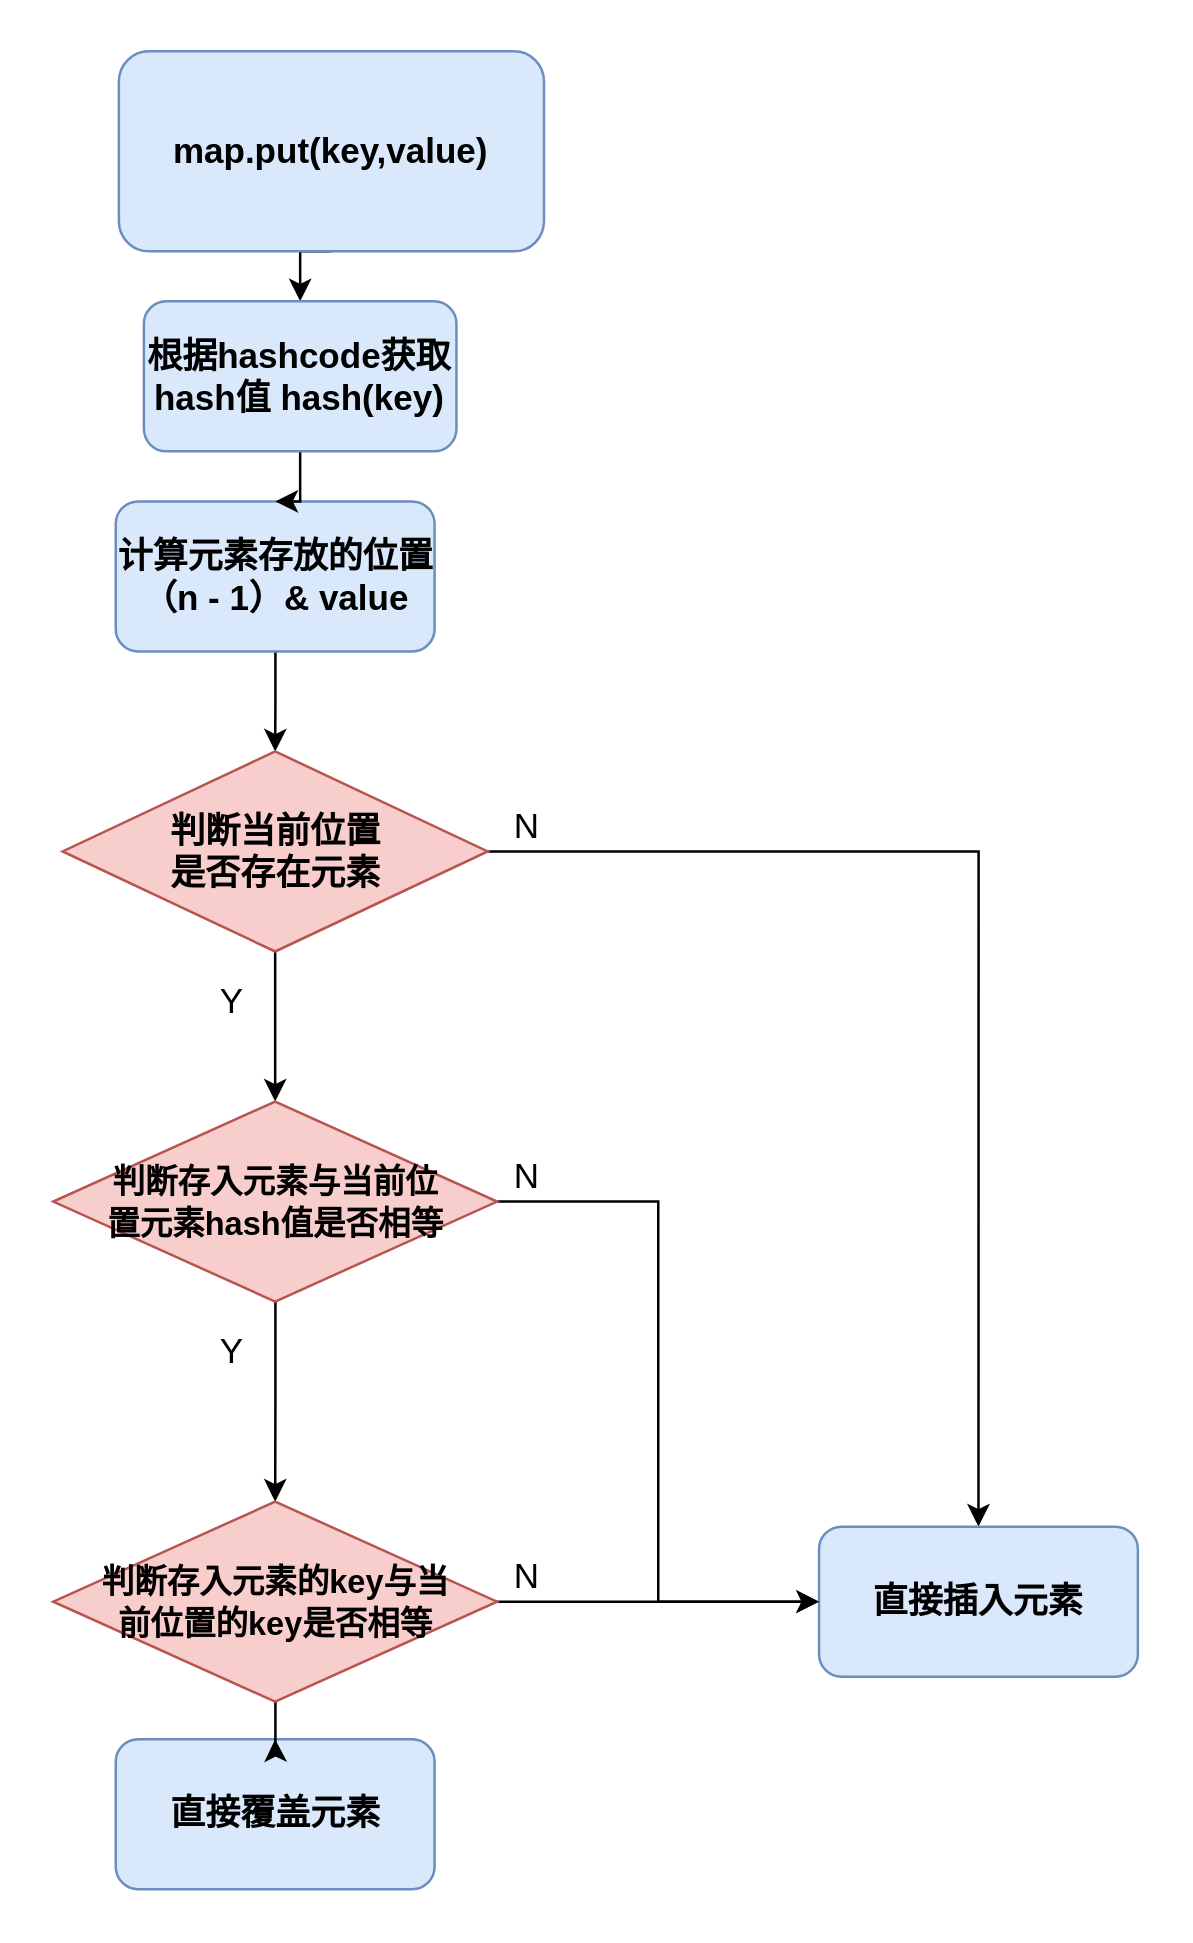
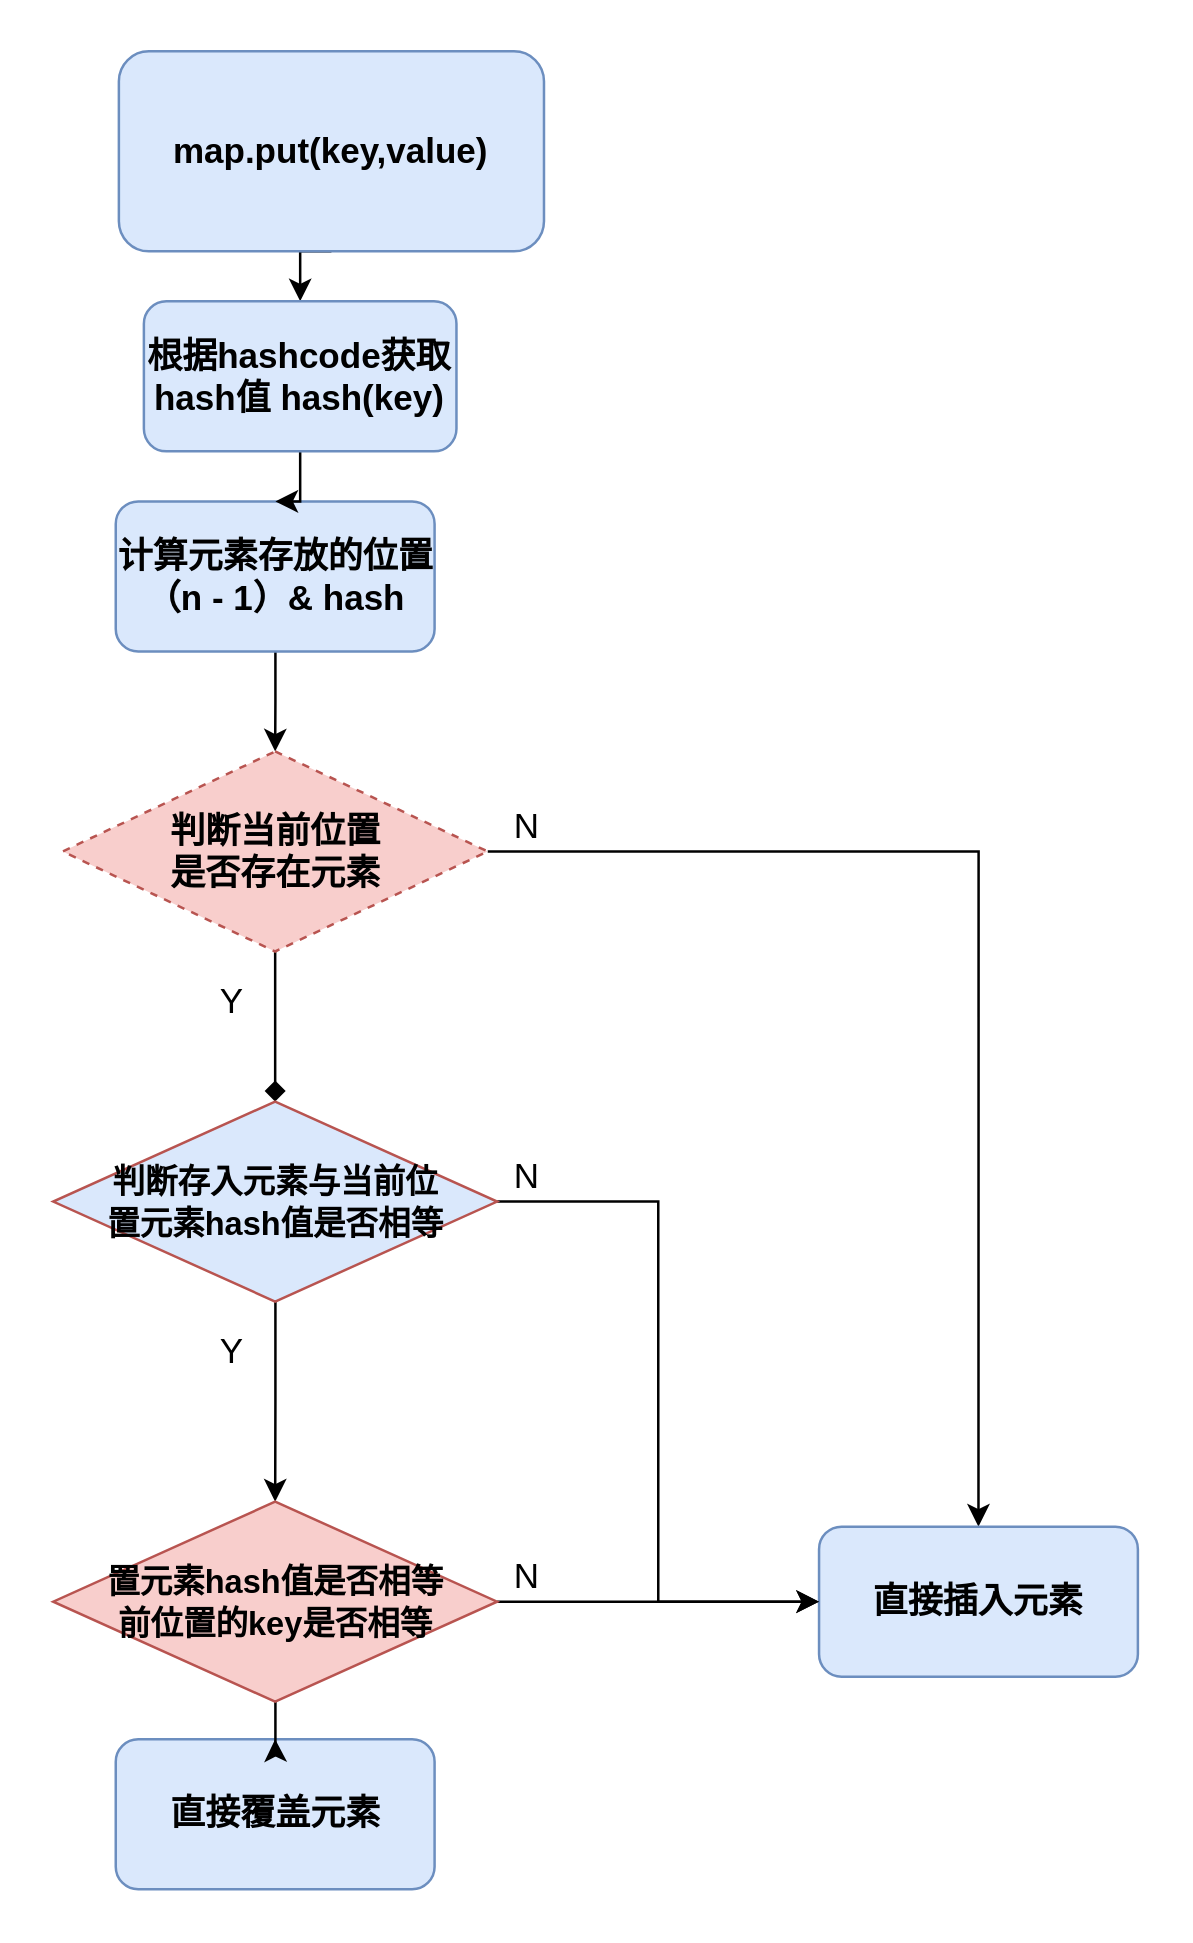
(276, 576) -> (276, 576)
(275, 851) -> (275, 851)
(275, 1082) -> (275, 1081)
(275, 1201) -> (275, 1201)
(276, 1601) -> (276, 1601)
